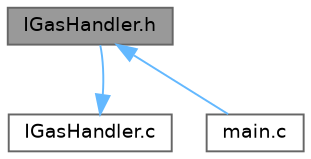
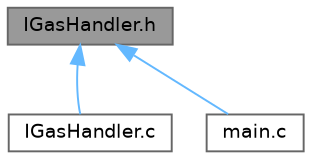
(103, 70) -> (77, 90)
